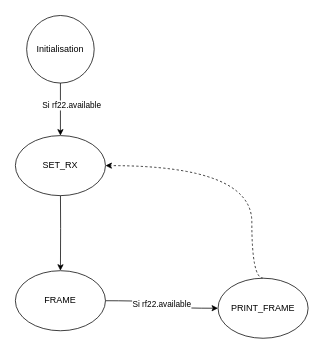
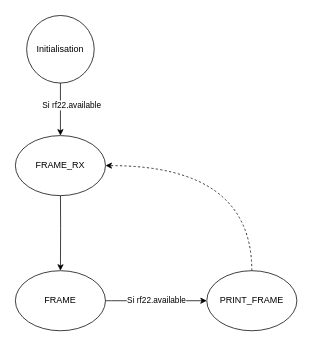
(60, 165) -> (60, 165)
(263, 308) -> (252, 300)
